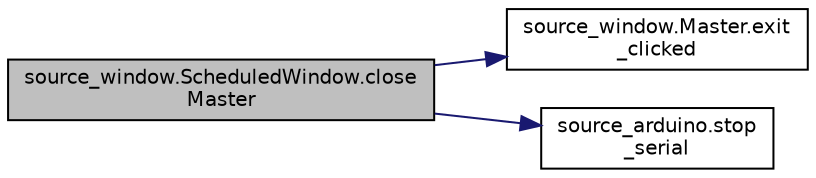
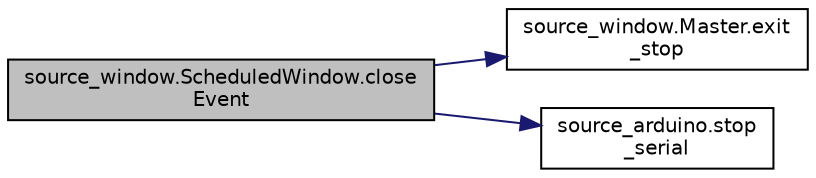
(657, 39) -> (657, 39)
(221, 90) -> (221, 90)
